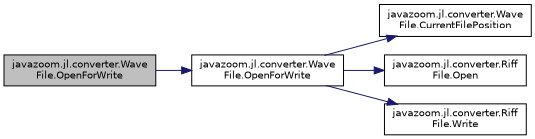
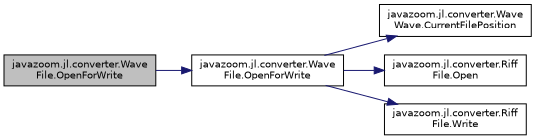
(455, 20) -> (455, 20)
